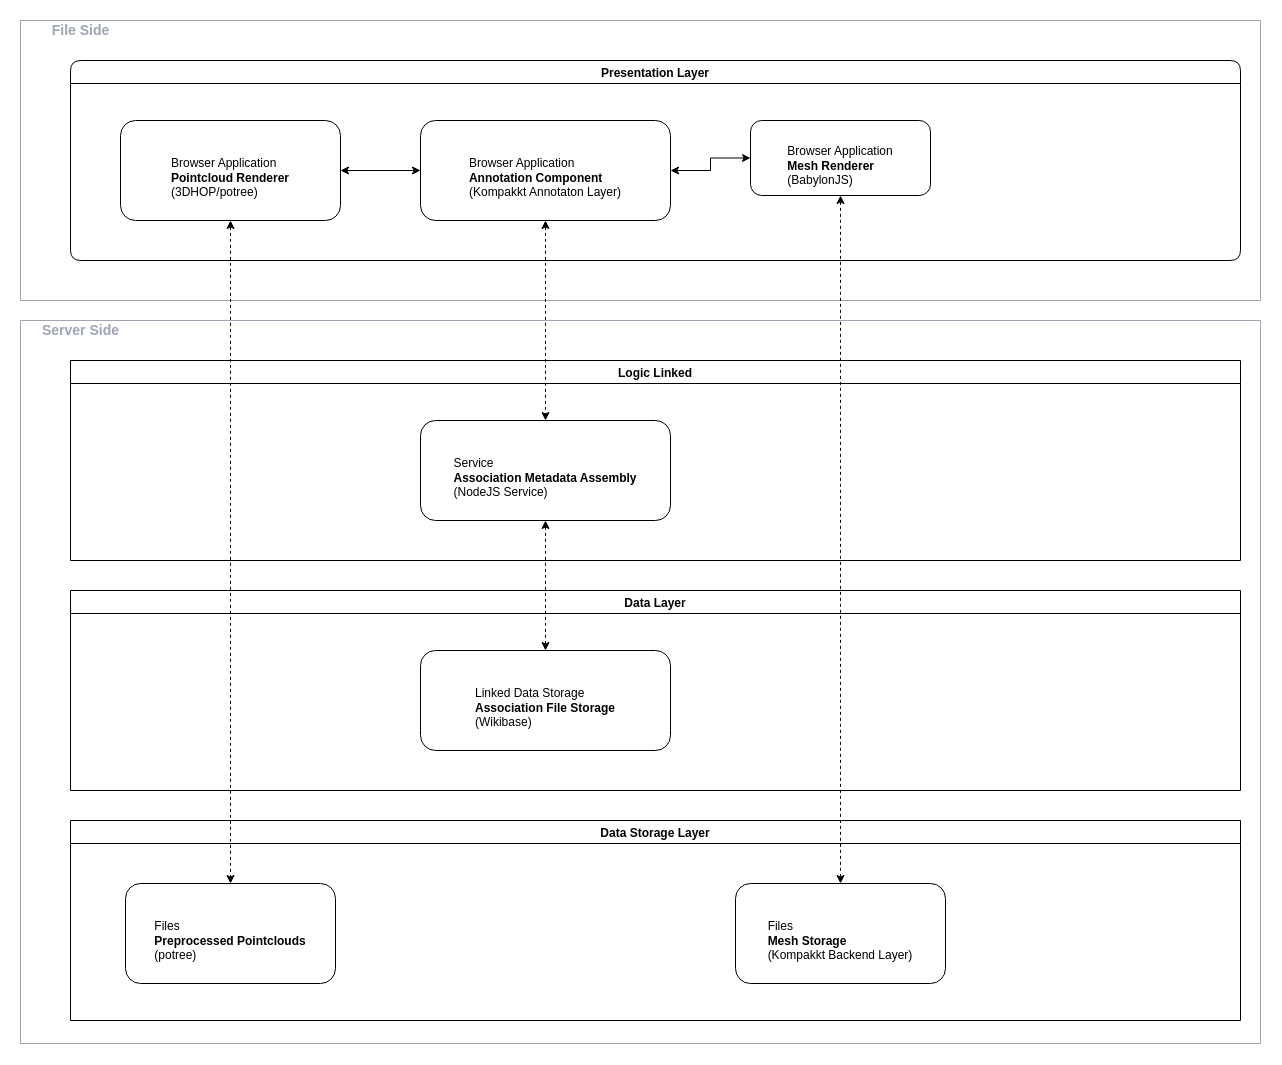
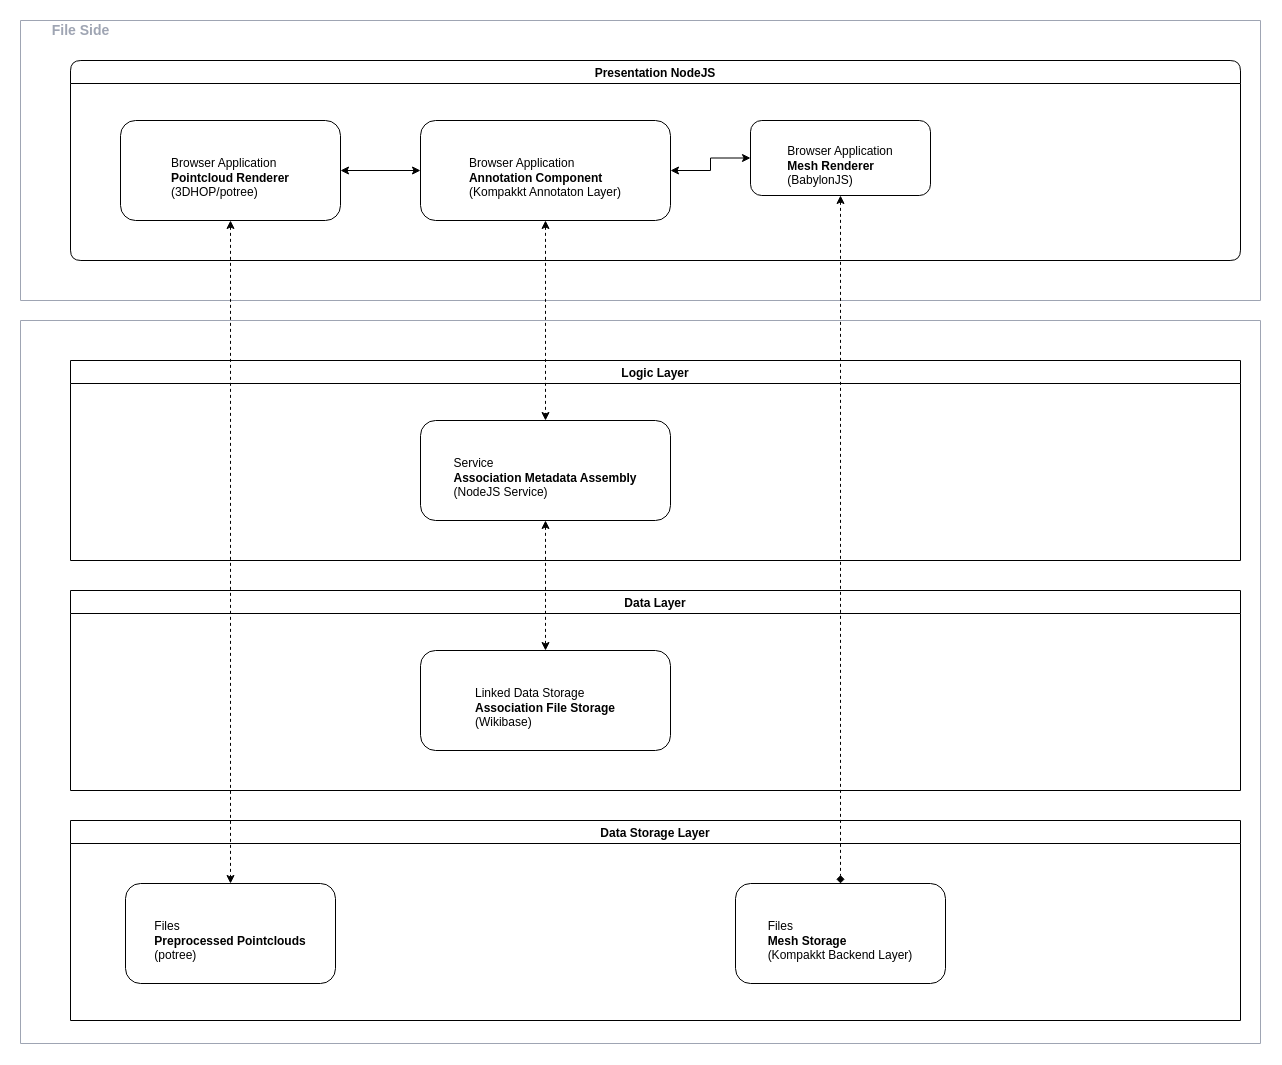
(655, 73) -> (655, 73)
(81, 331) -> none
(655, 373) -> (655, 373)
(841, 875) -> (841, 875)
